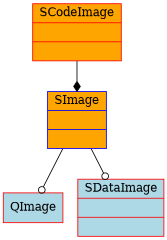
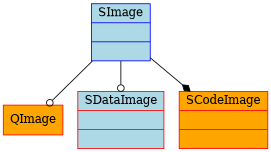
(77, 71) -> (166, 71)
(77, 120) -> (121, 32)
(33, 208) -> (33, 120)
